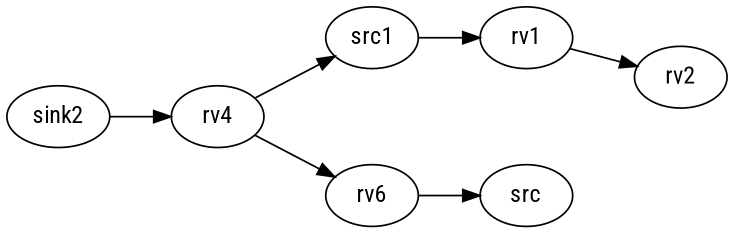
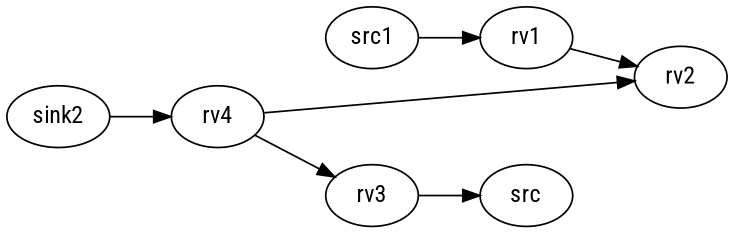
(287, 81) -> (441, 98)
(372, 196) -> (372, 196)
